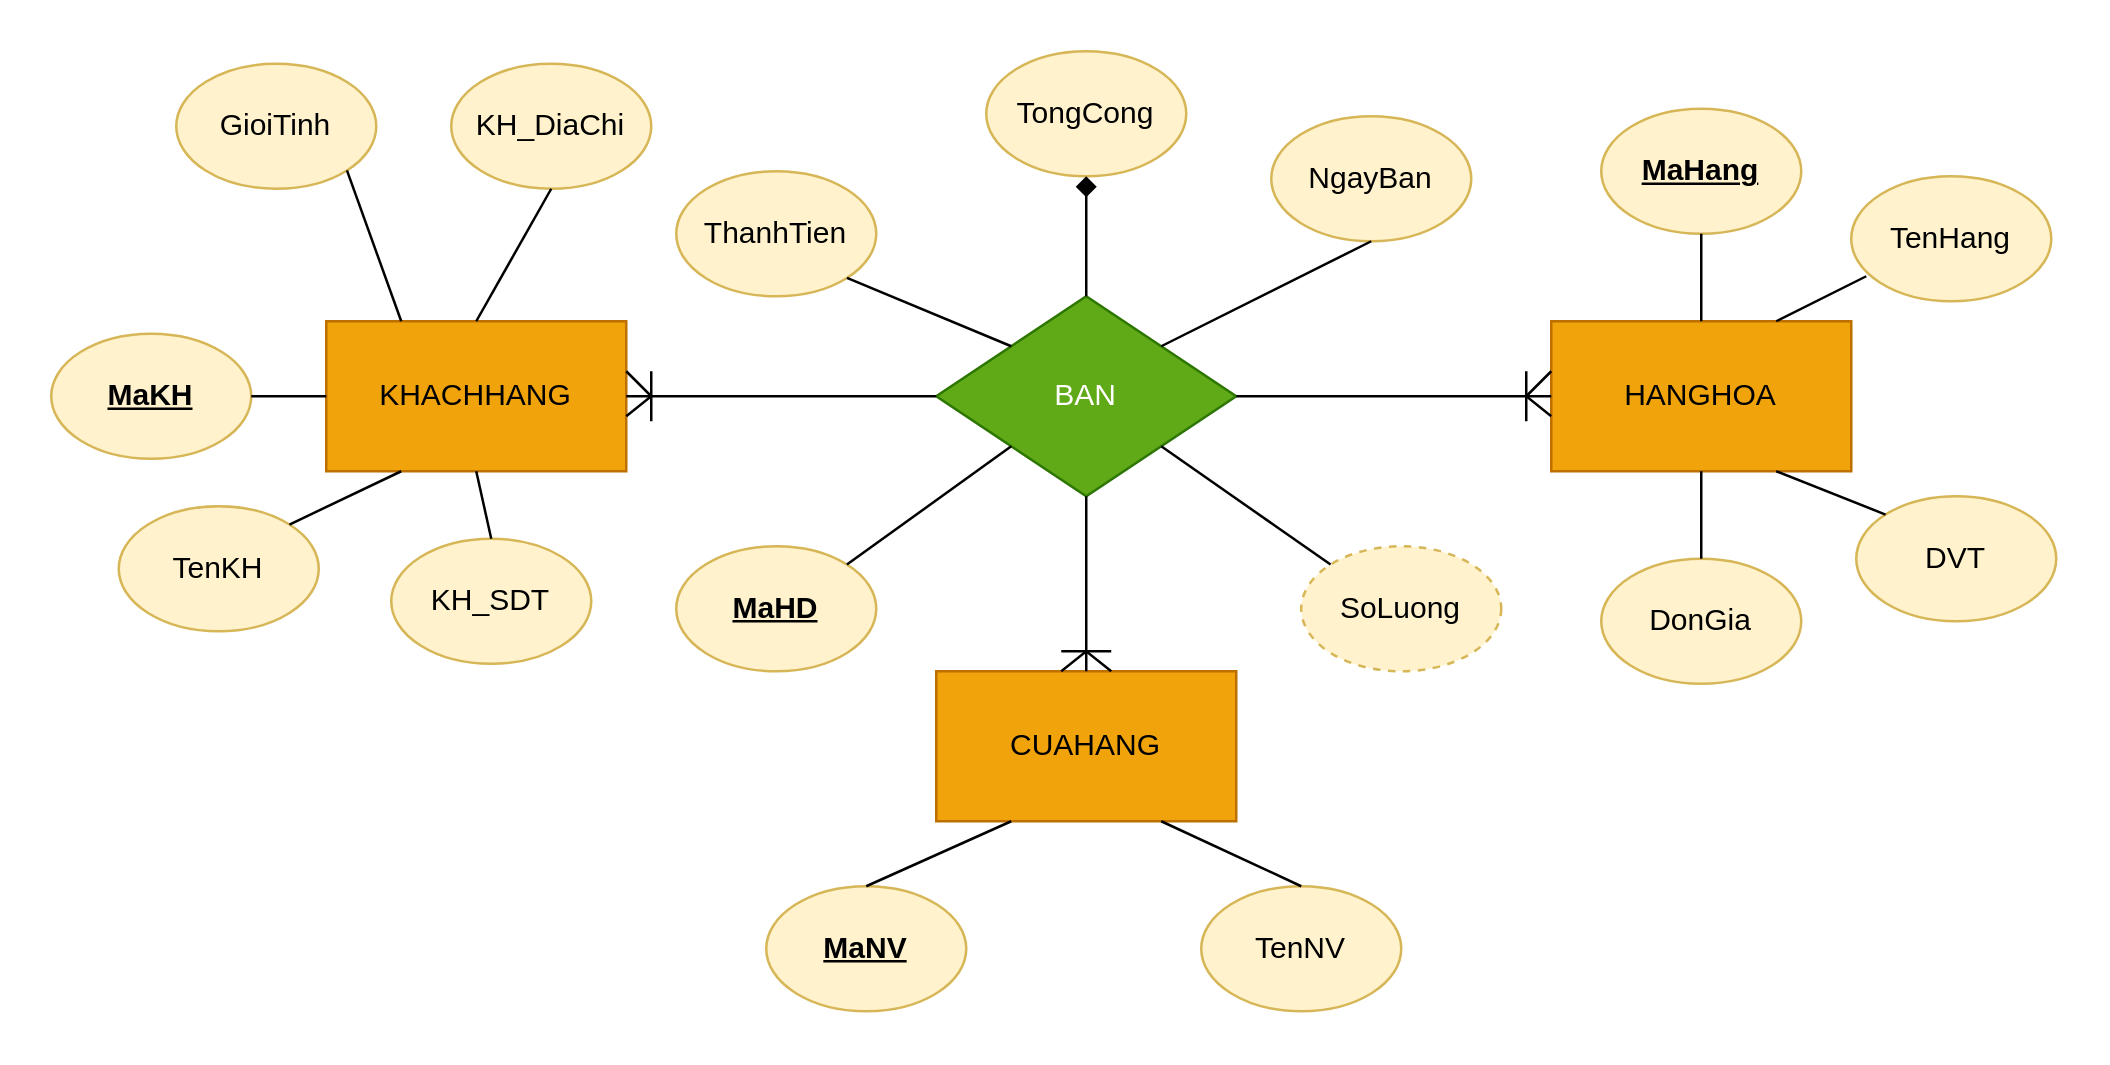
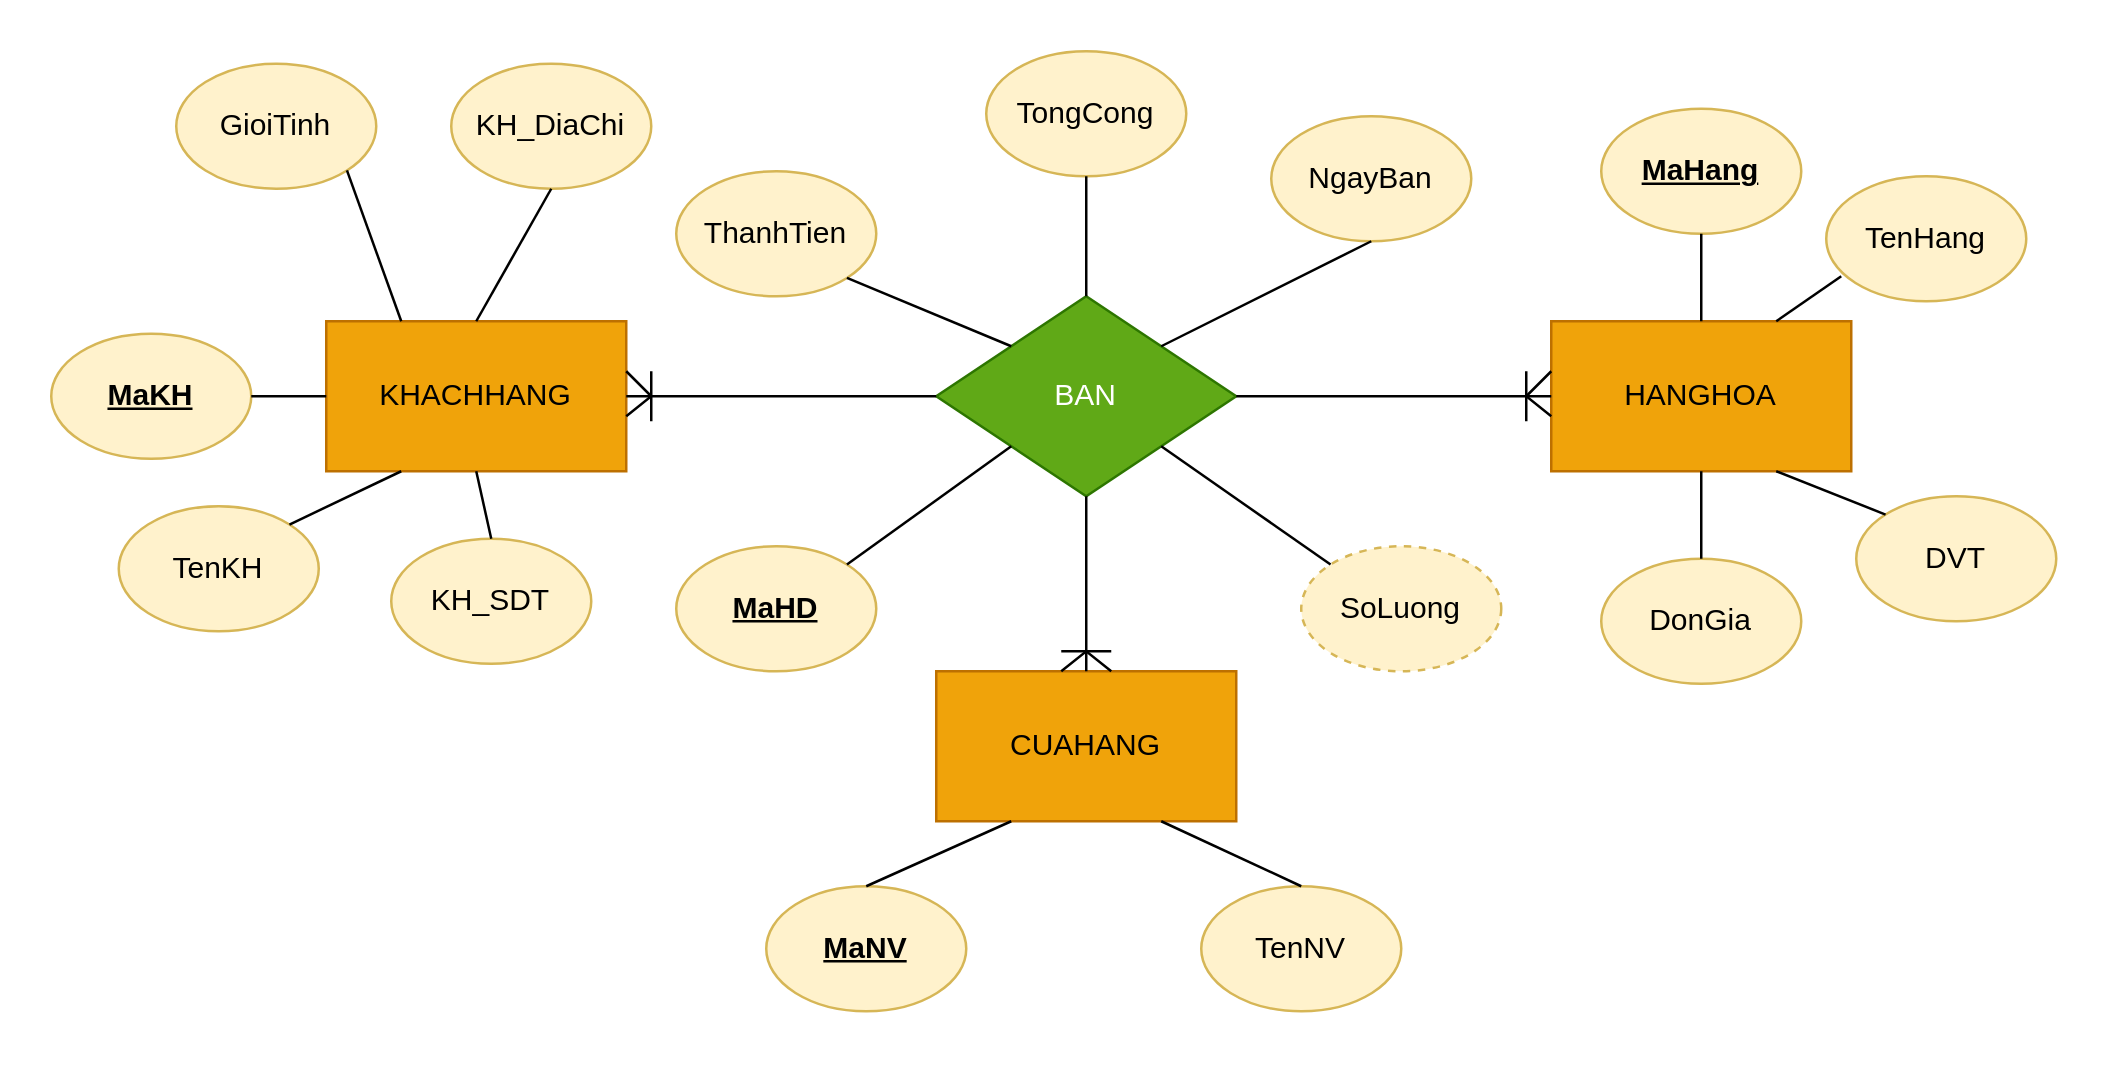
(1086, 197) -> (1086, 187)
(1951, 239) -> (1926, 239)
